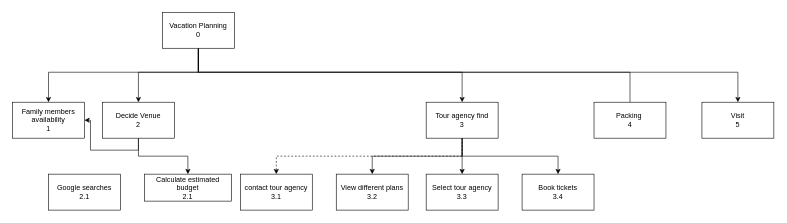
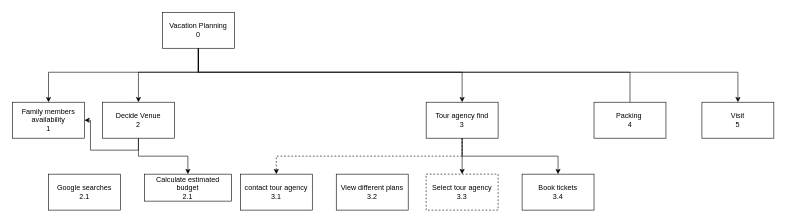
(372, 168) -> none
(462, 192) -> (462, 192)
